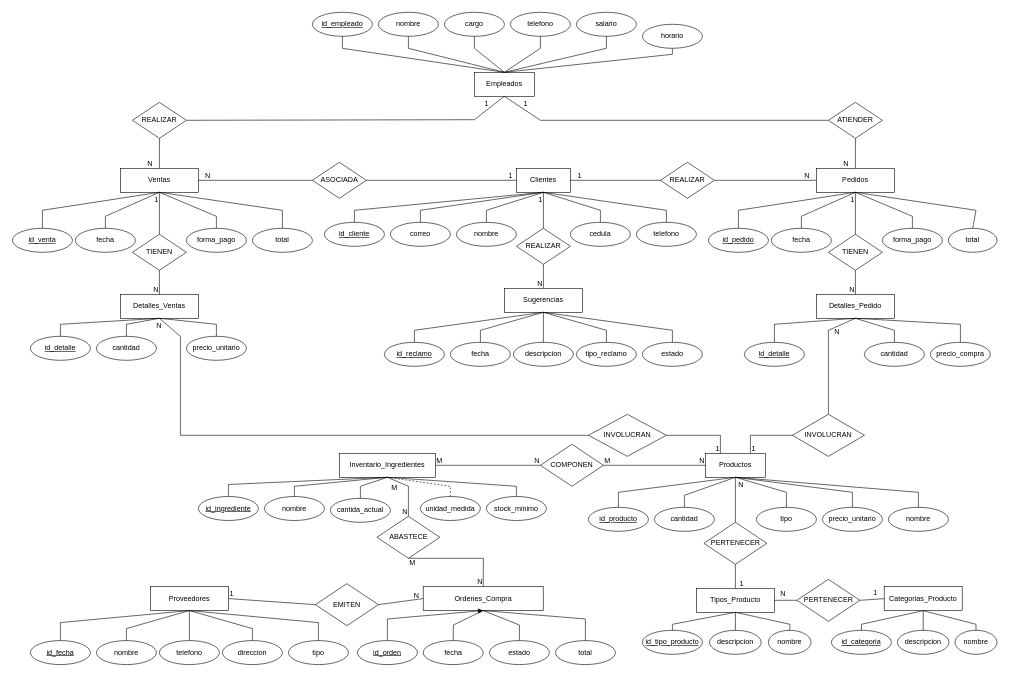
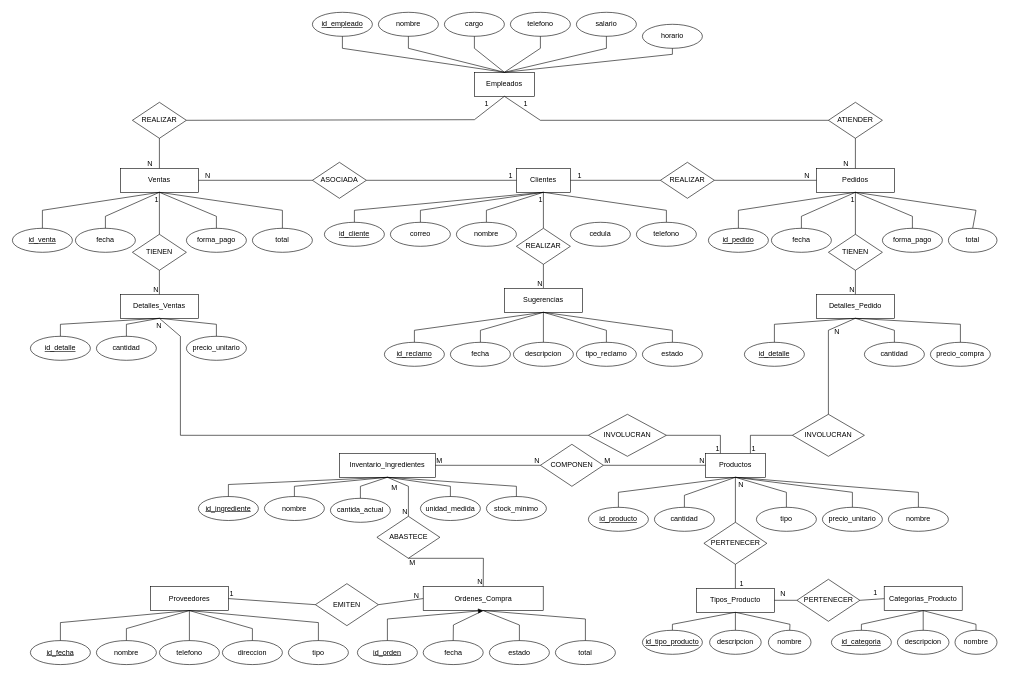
(580, 204) -> none
(428, 483) -> (428, 483)
